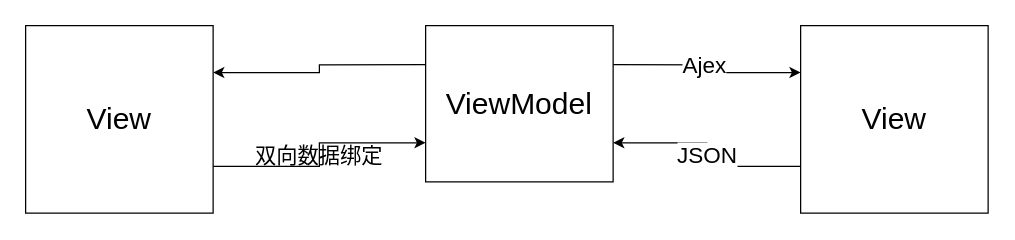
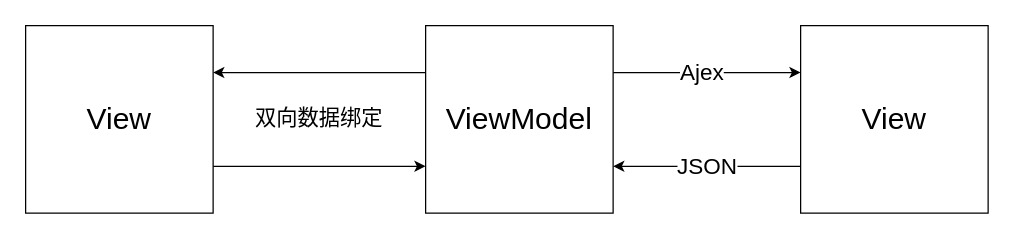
(519, 104) -> (519, 119)
(319, 157) -> (319, 119)
